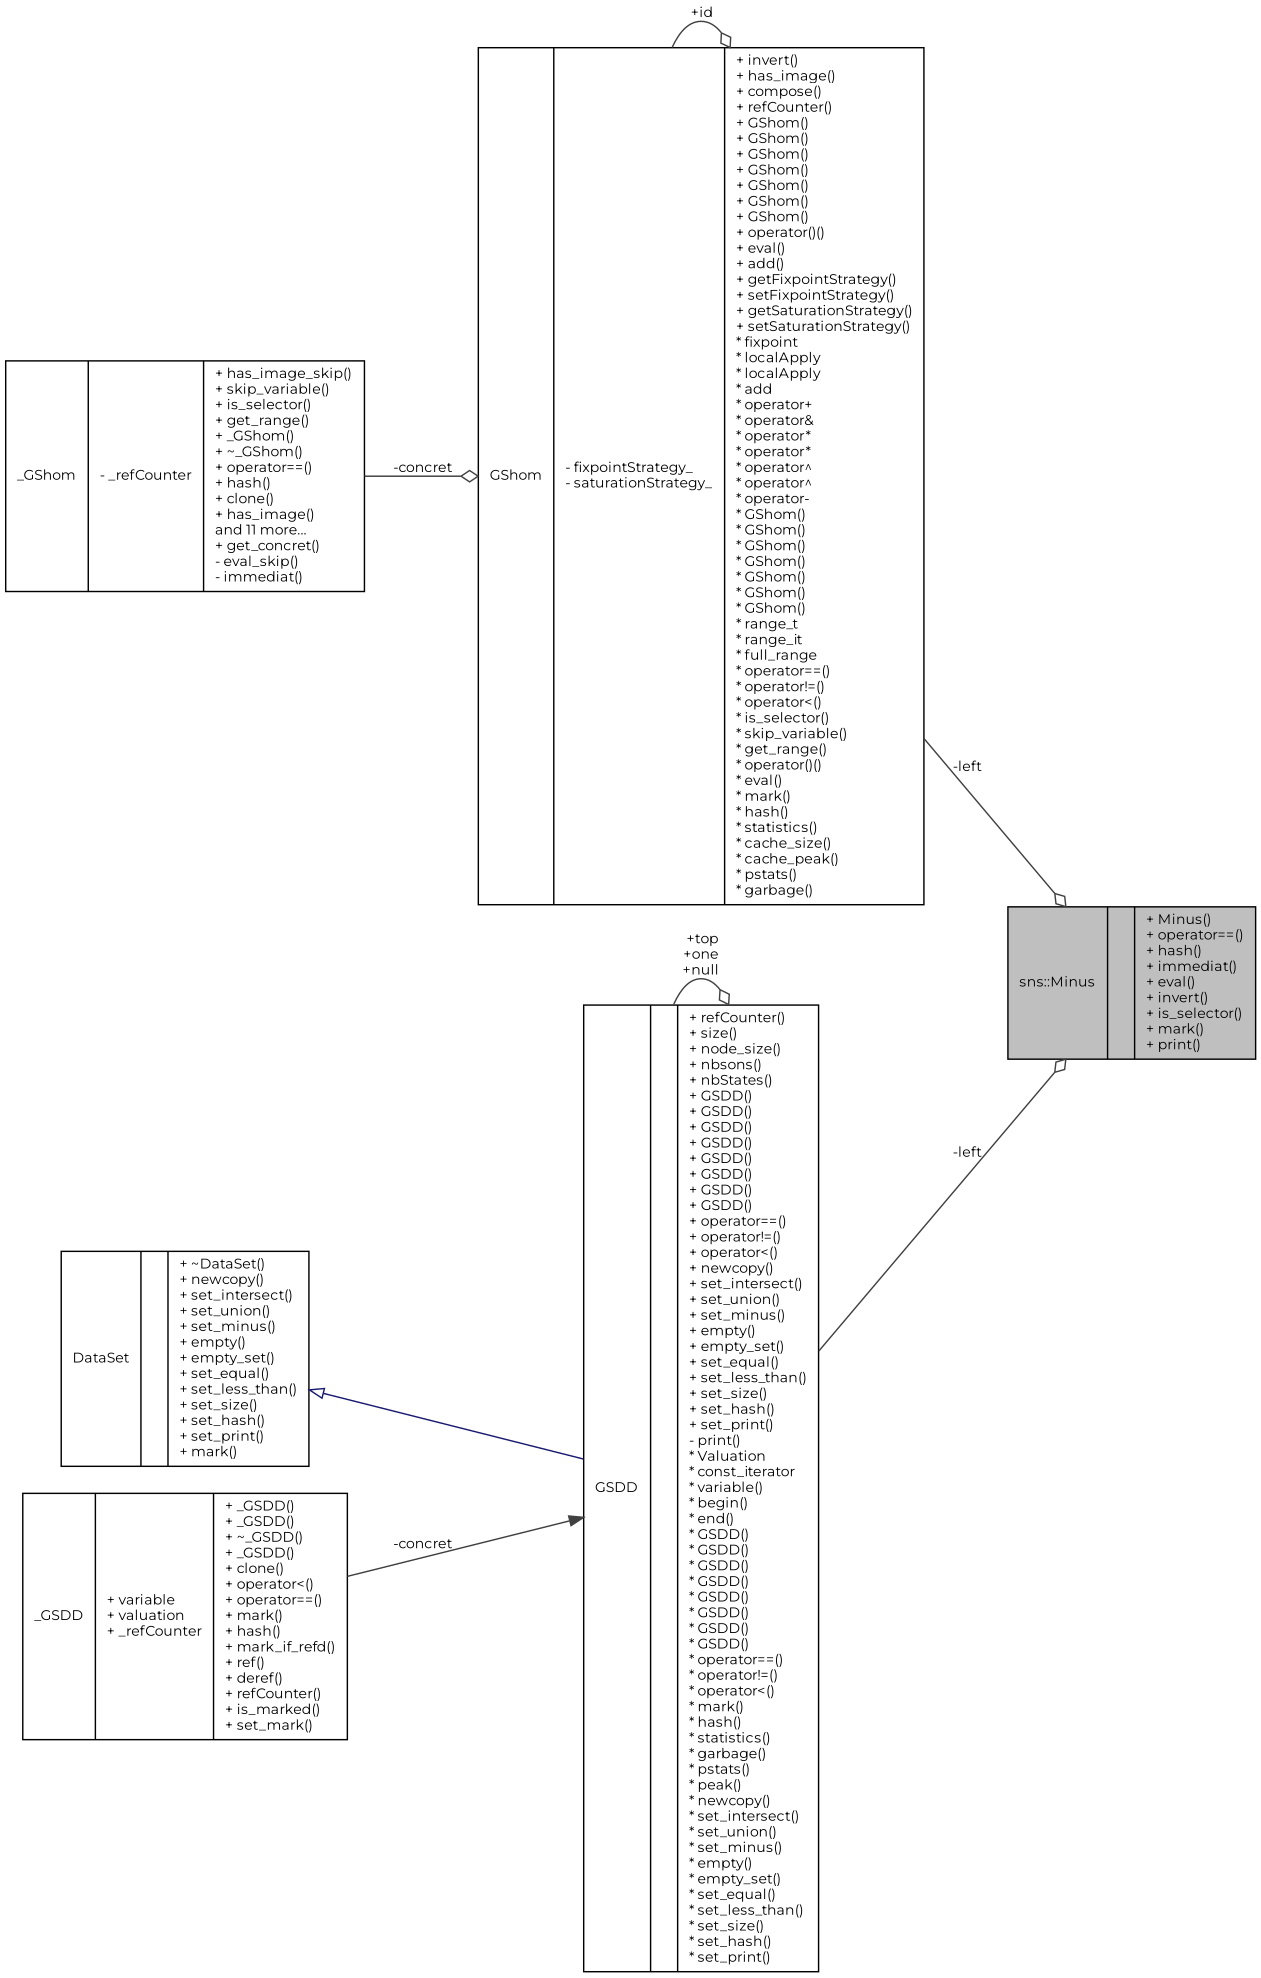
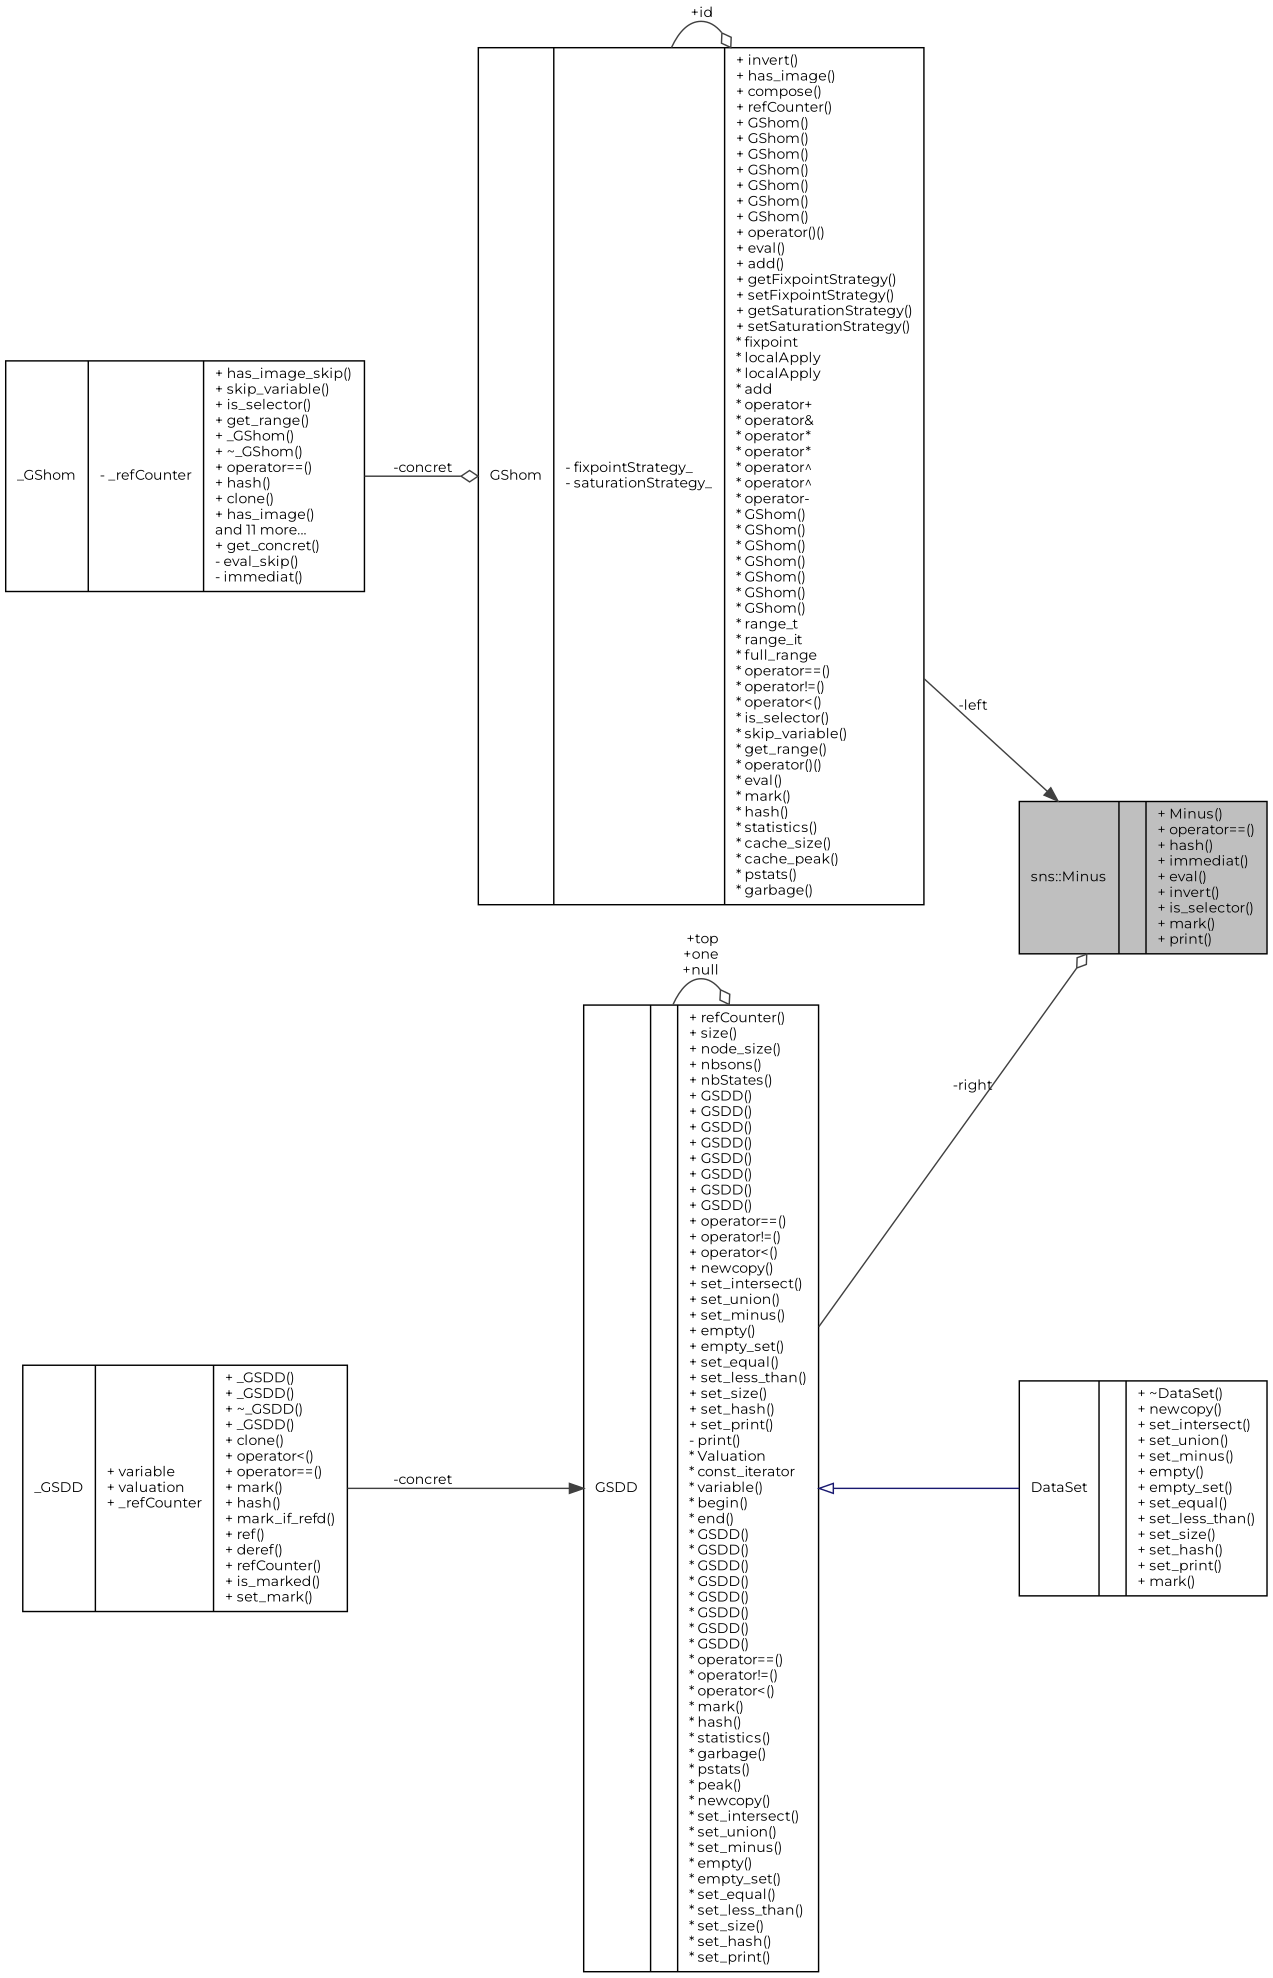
(989, 816) -> (986, 735)
(966, 1153) -> (972, 1086)
(453, 1426) -> (926, 1488)
